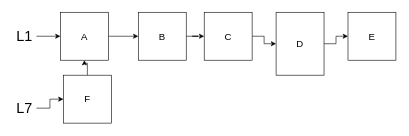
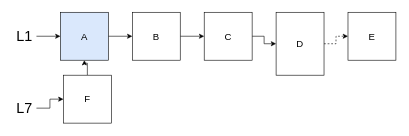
(84, 36) -> (84, 36)
(162, 36) -> (156, 36)
(336, 43) -> (336, 43)
